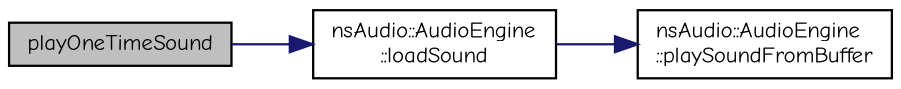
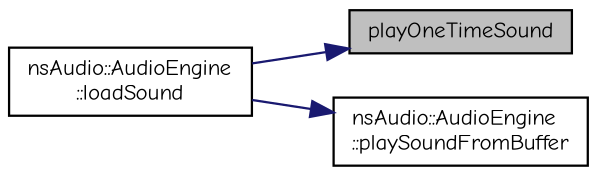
(261, 44) -> (289, 58)
